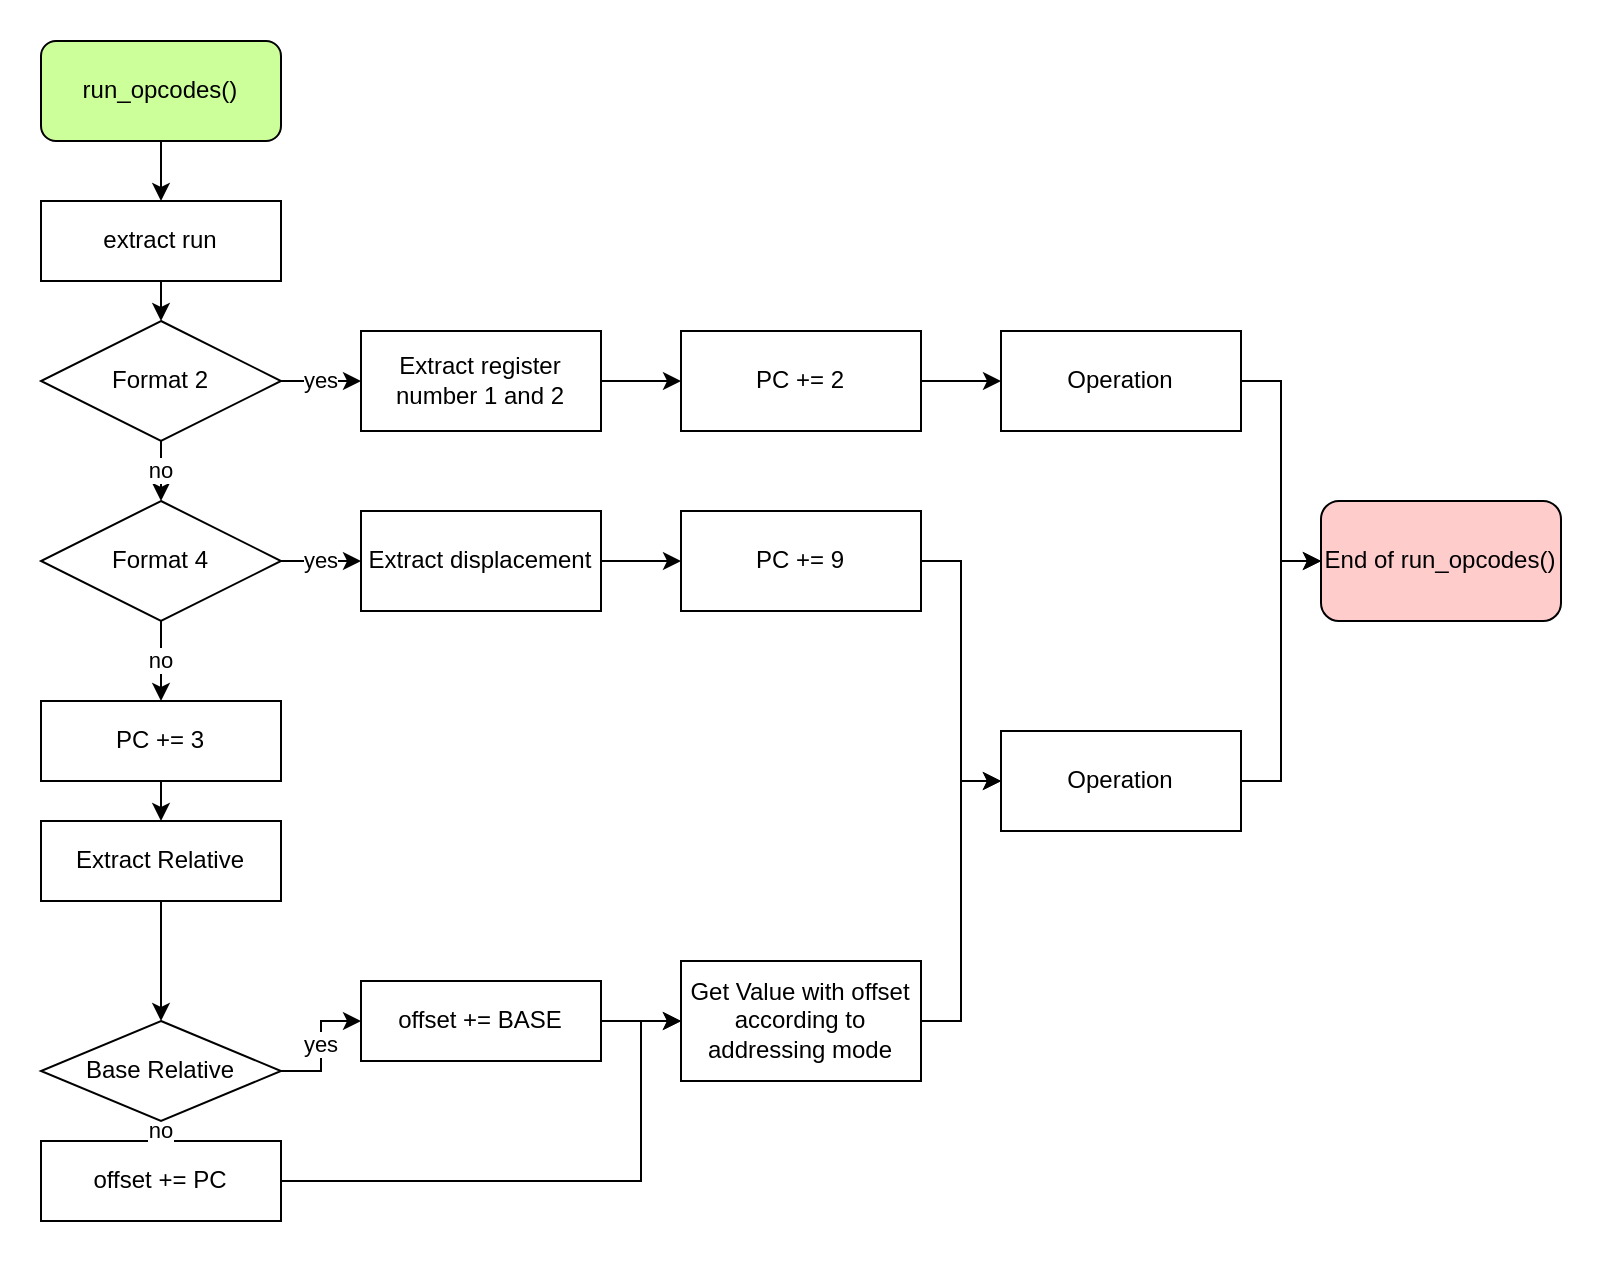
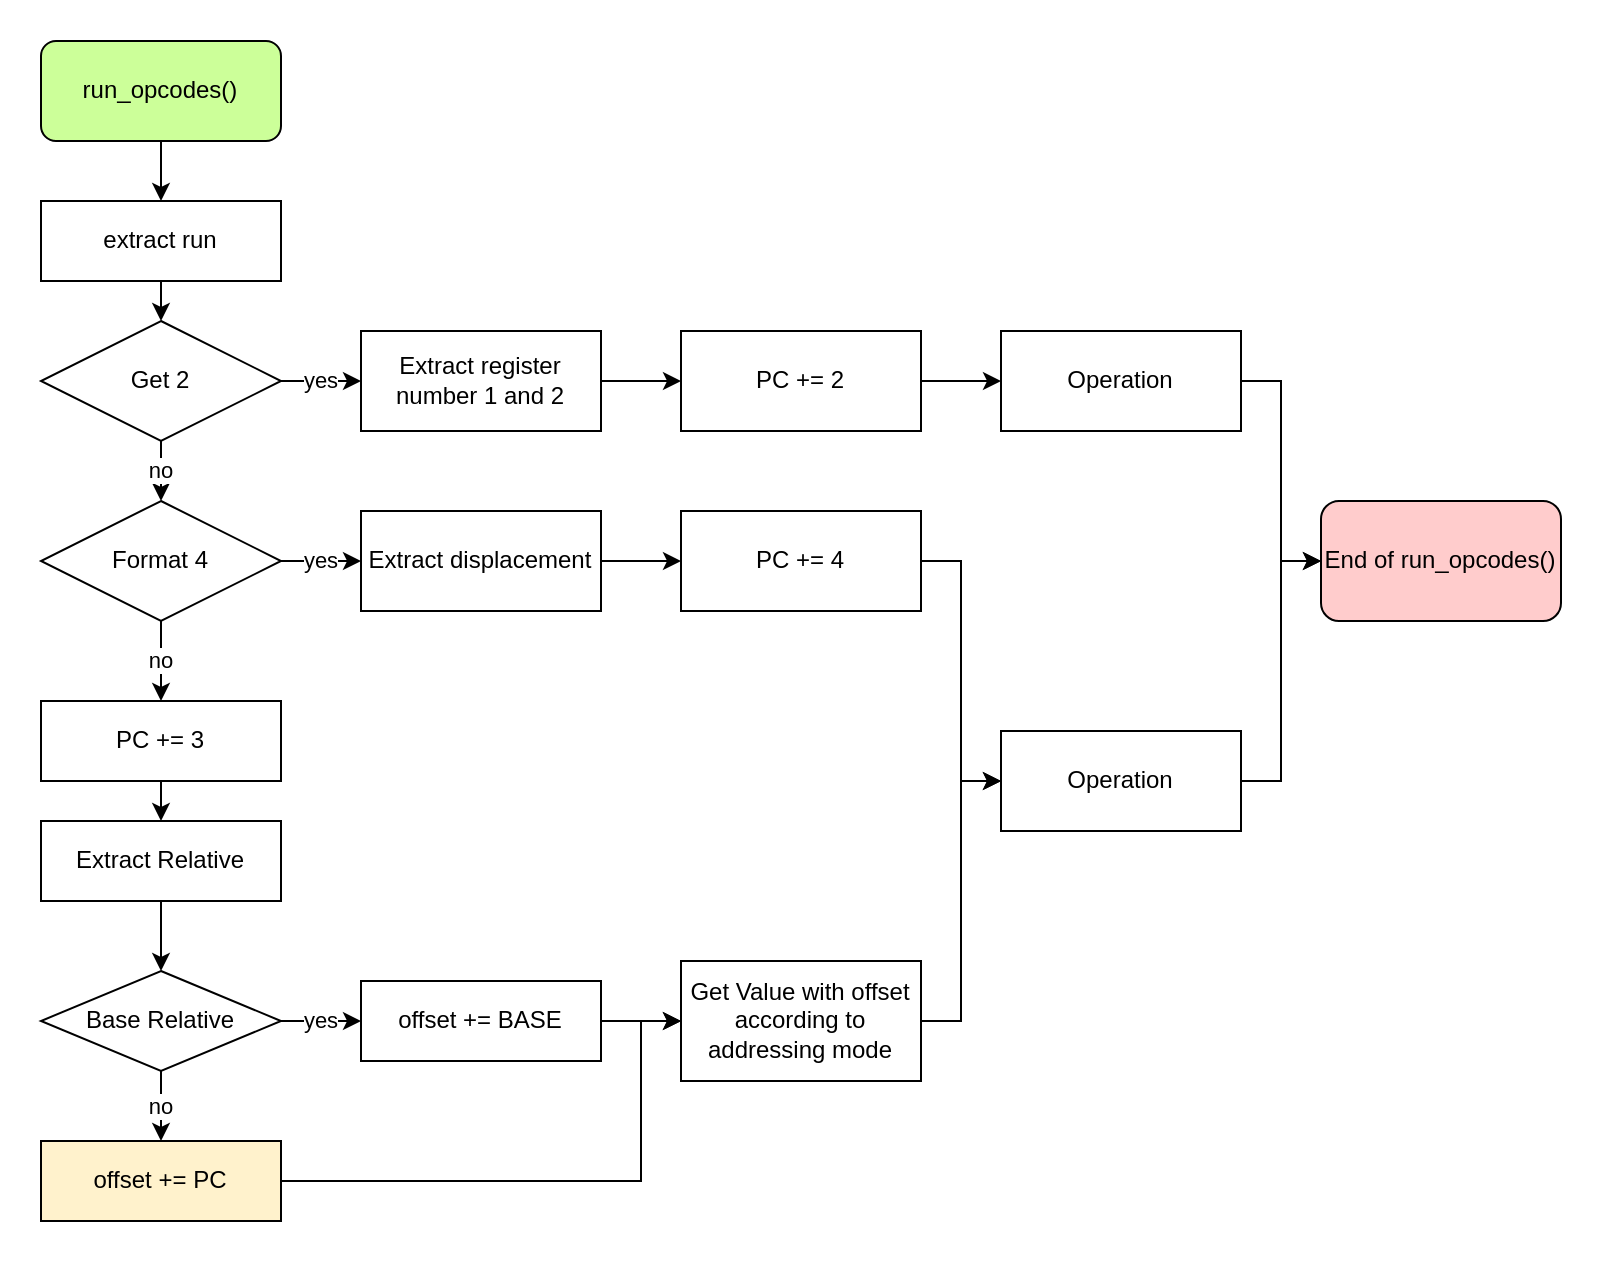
(161, 381) -> (161, 381)
(801, 561) -> (801, 561)
(161, 1071) -> (161, 1021)
(161, 1181) -> (161, 1181)
